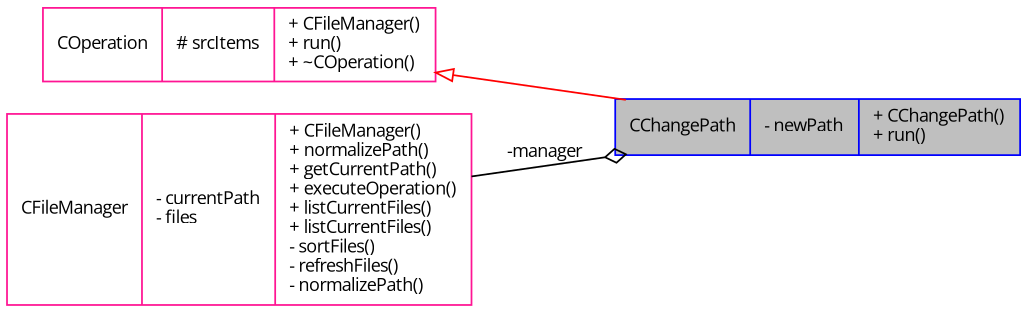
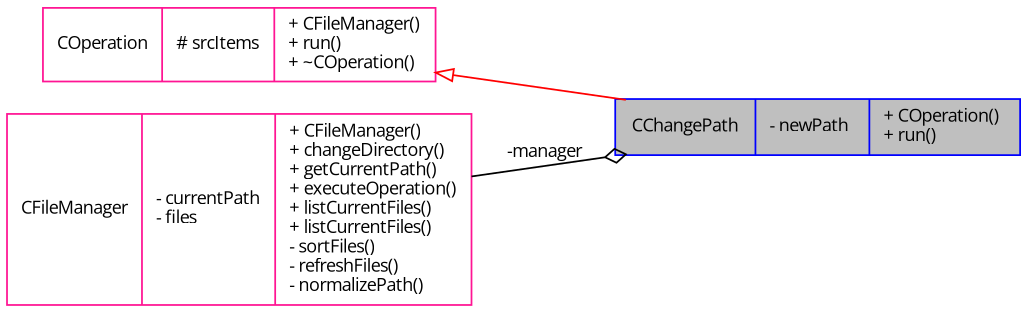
(939, 117) -> (942, 117)
(359, 151) -> (367, 151)
